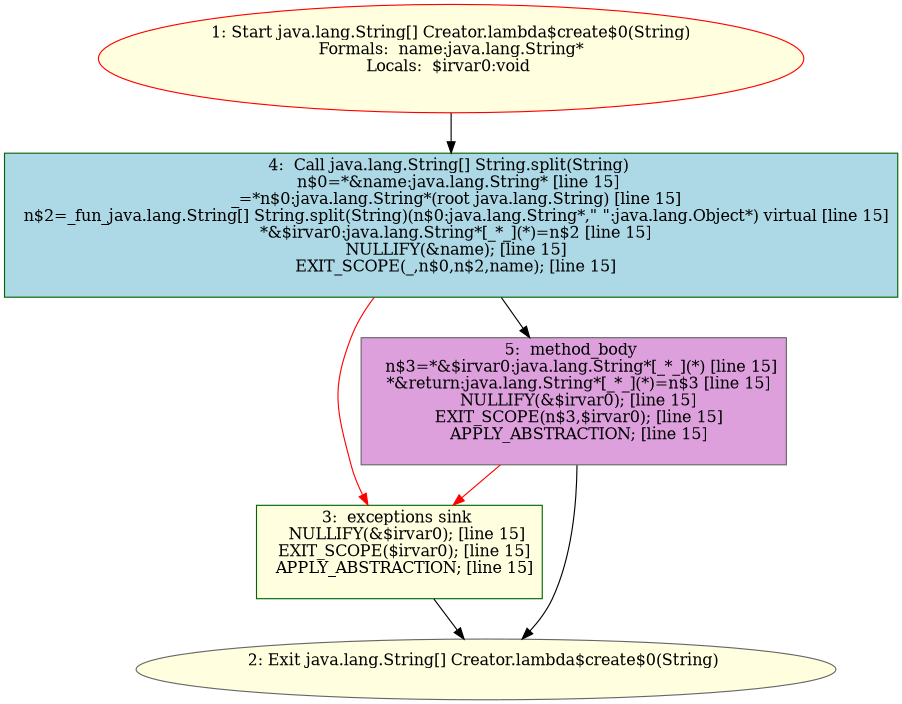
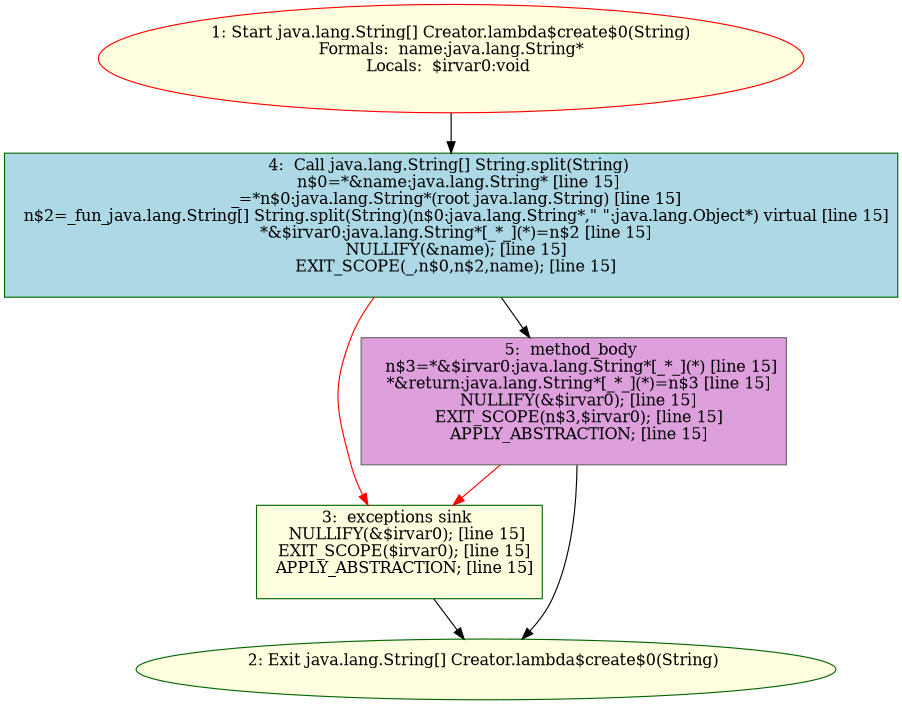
(486, 669) -> (486, 669)
